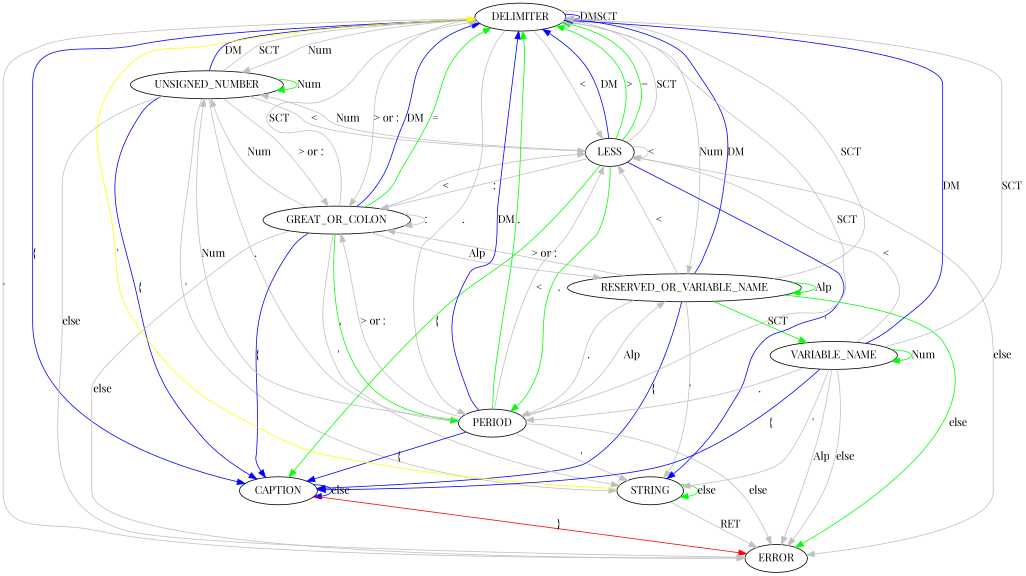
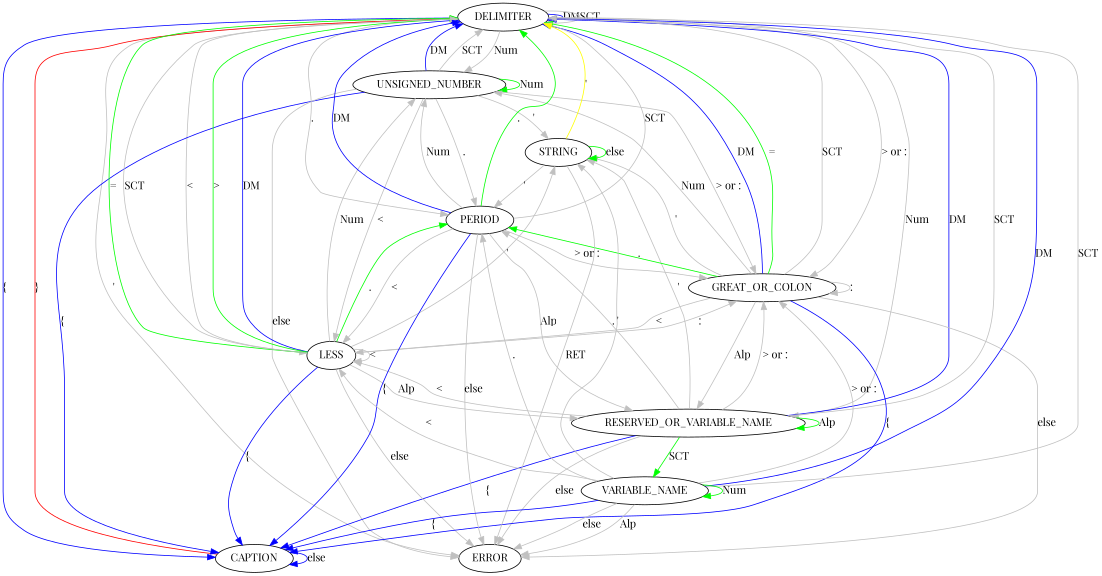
(835, 271) -> (464, 284)
(441, 311) -> (250, 443)
(953, 392) -> (572, 466)
none -> (455, 408)
none -> (844, 436)
(568, 455) -> (522, 184)
(527, 525) -> (35, 170)
